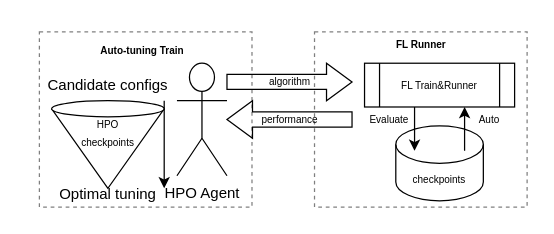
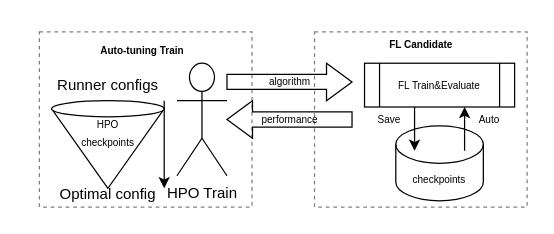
(421, 44) -> (421, 44)
(108, 86) -> (108, 86)
(439, 86) -> (439, 86)
(389, 119) -> (389, 119)
(203, 193) -> (203, 193)
(108, 194) -> (108, 194)
